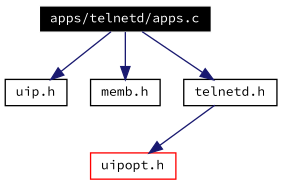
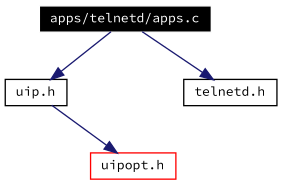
(125, 93) -> none
(187, 125) -> (79, 125)
